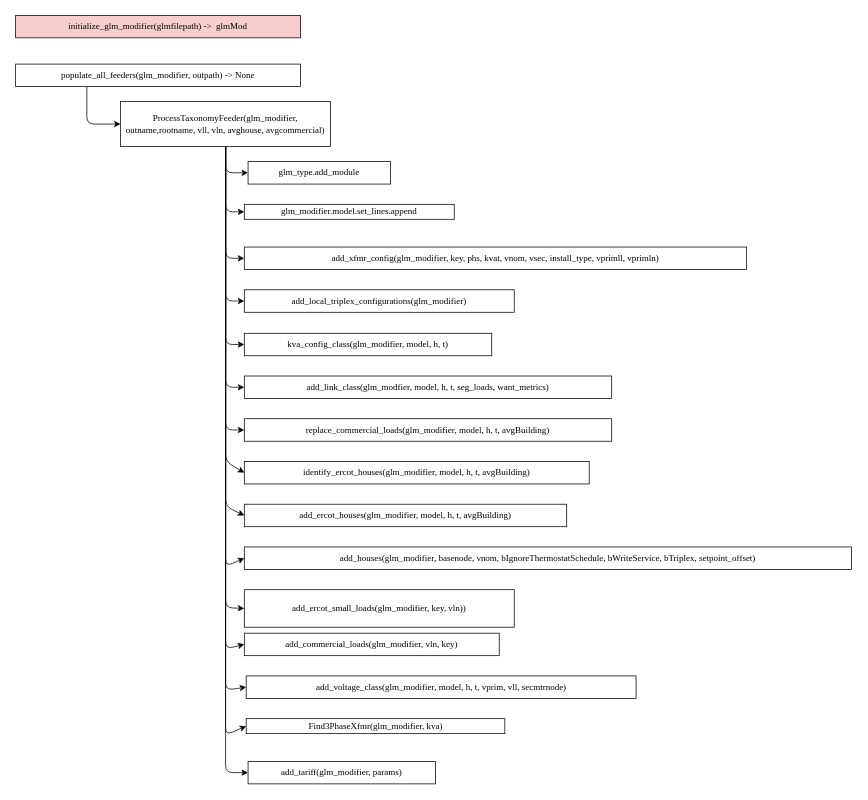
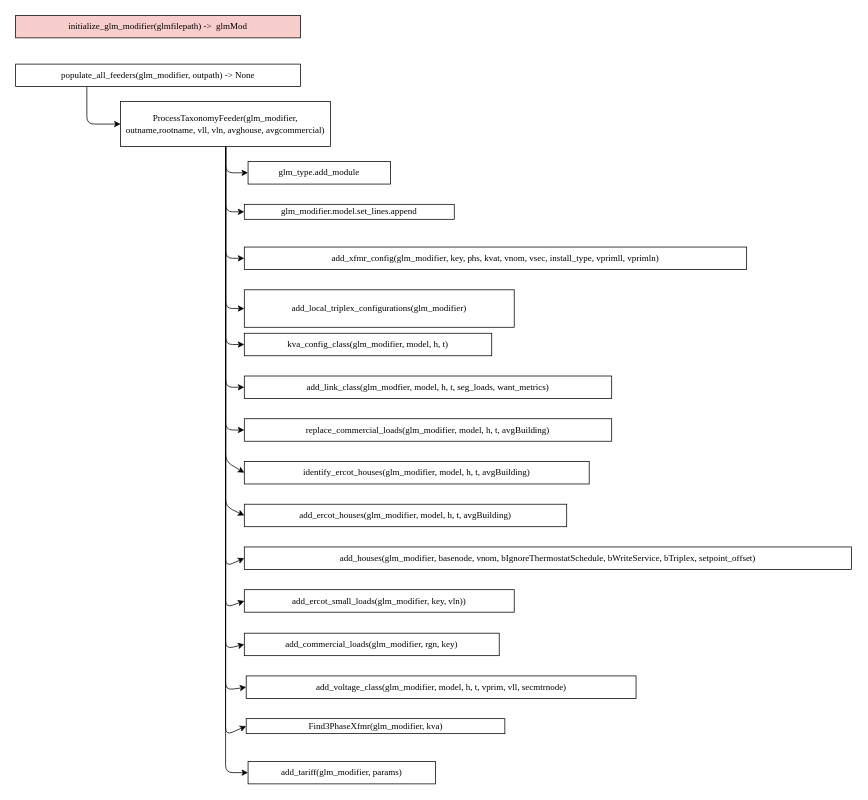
(379, 301) -> (379, 309)
(379, 609) -> (379, 601)
(372, 645) -> (372, 645)
